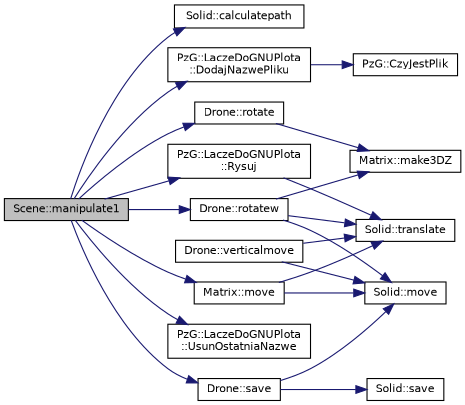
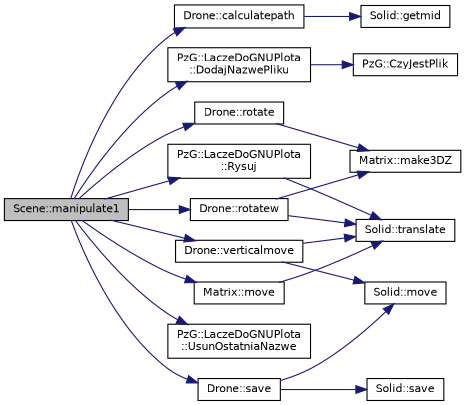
(239, 16) -> (239, 16)
none -> (405, 16)
none -> (148, 229)
(340, 247) -> none
(319, 293) -> none
